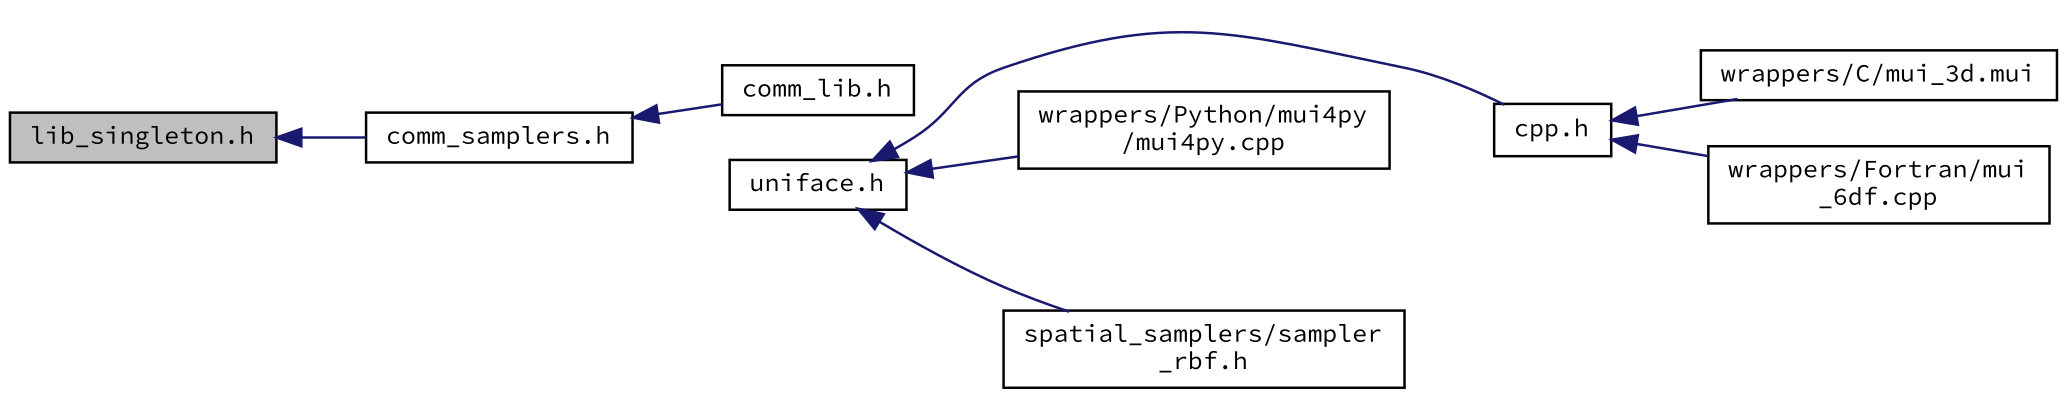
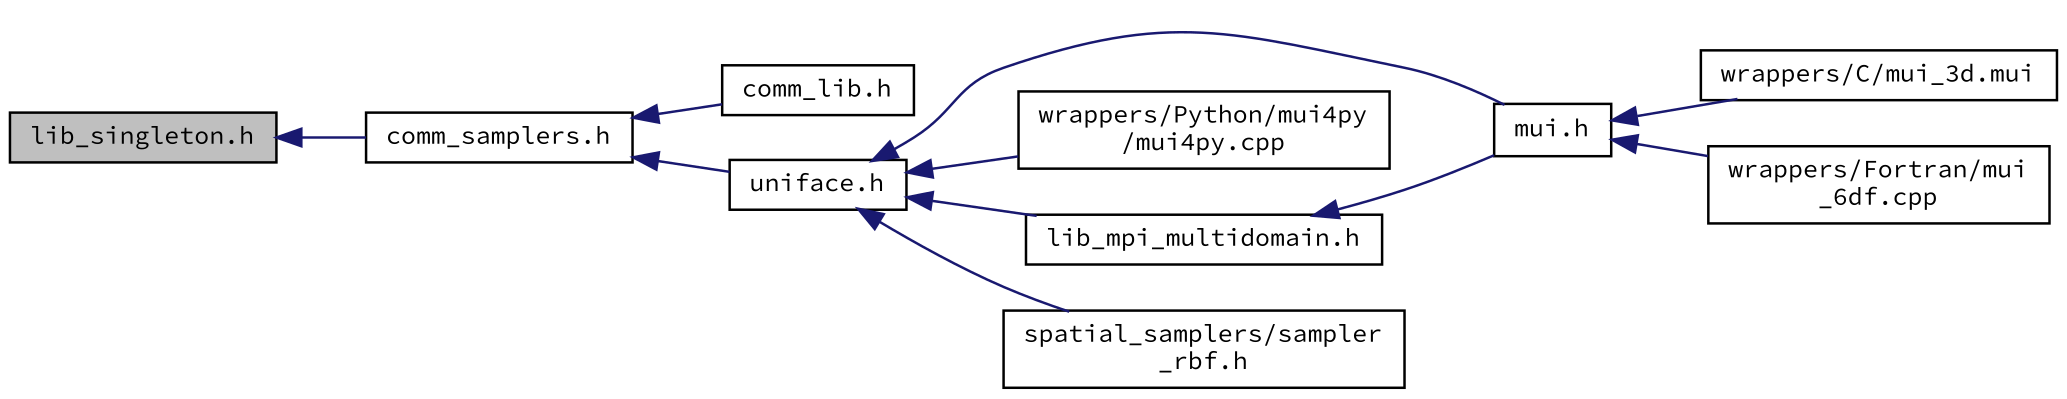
(1553, 130) -> (1553, 130)
none -> (694, 166)
none -> (1204, 240)
